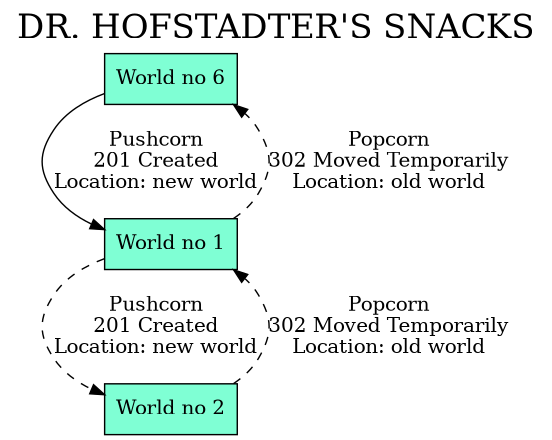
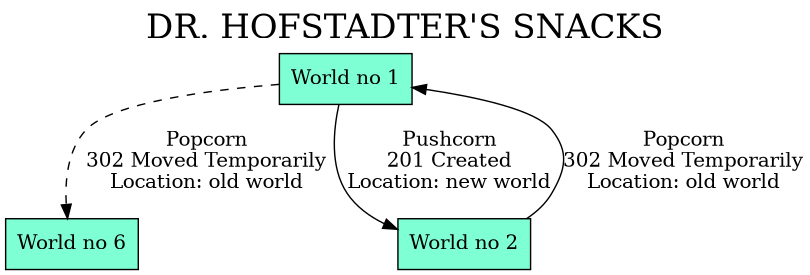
(43, 154) -> none
(43, 320) -> (338, 174)
(268, 334) -> (540, 121)
